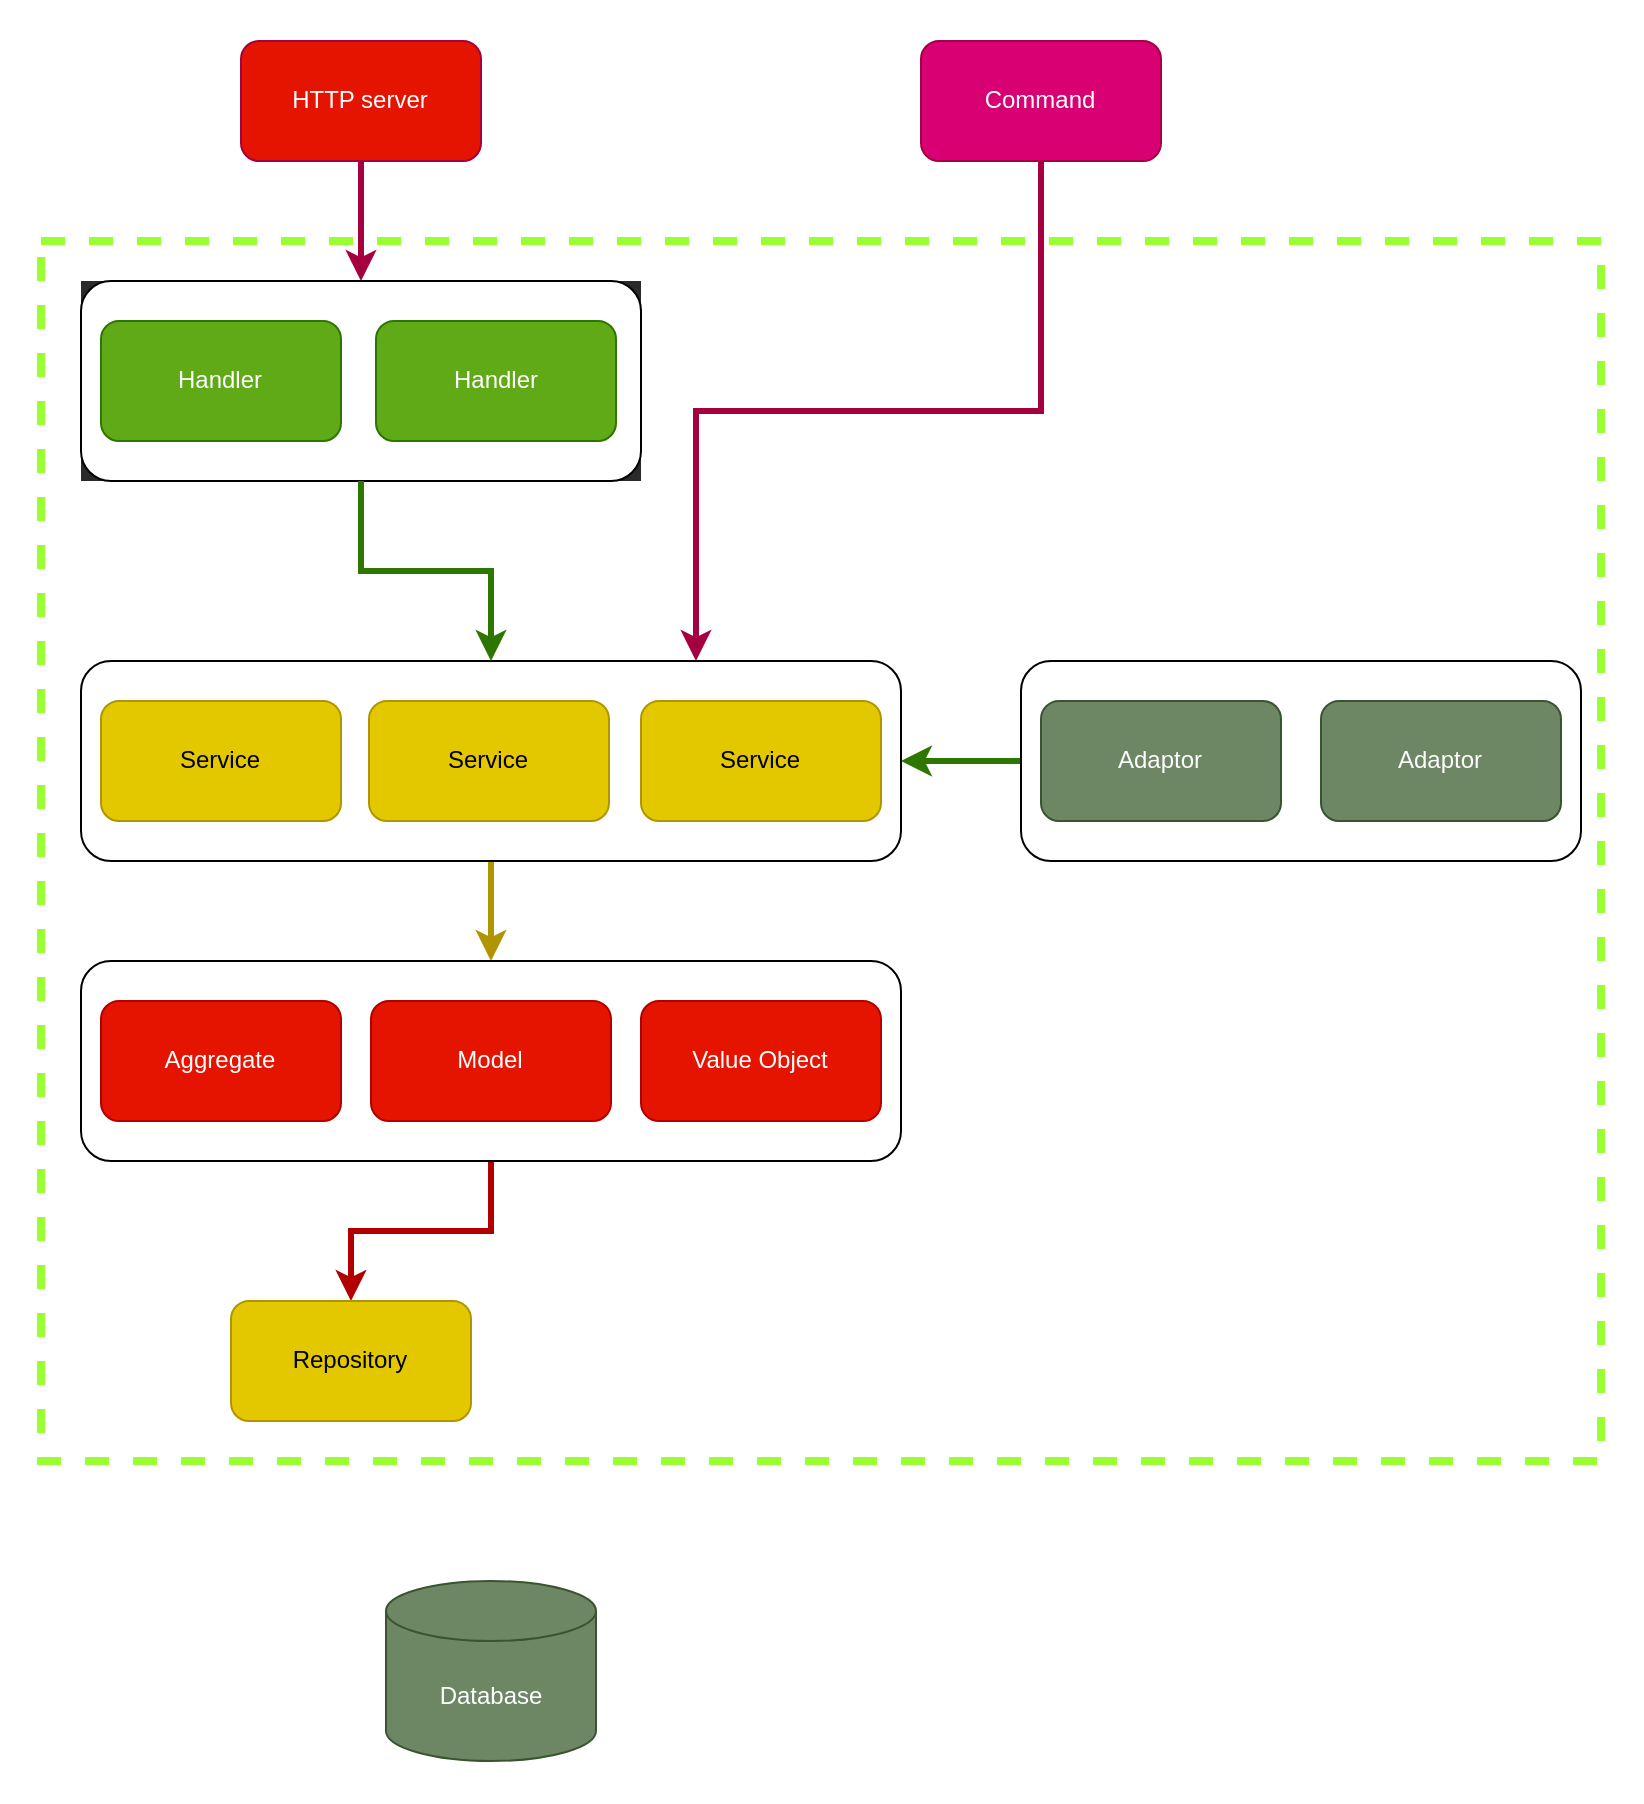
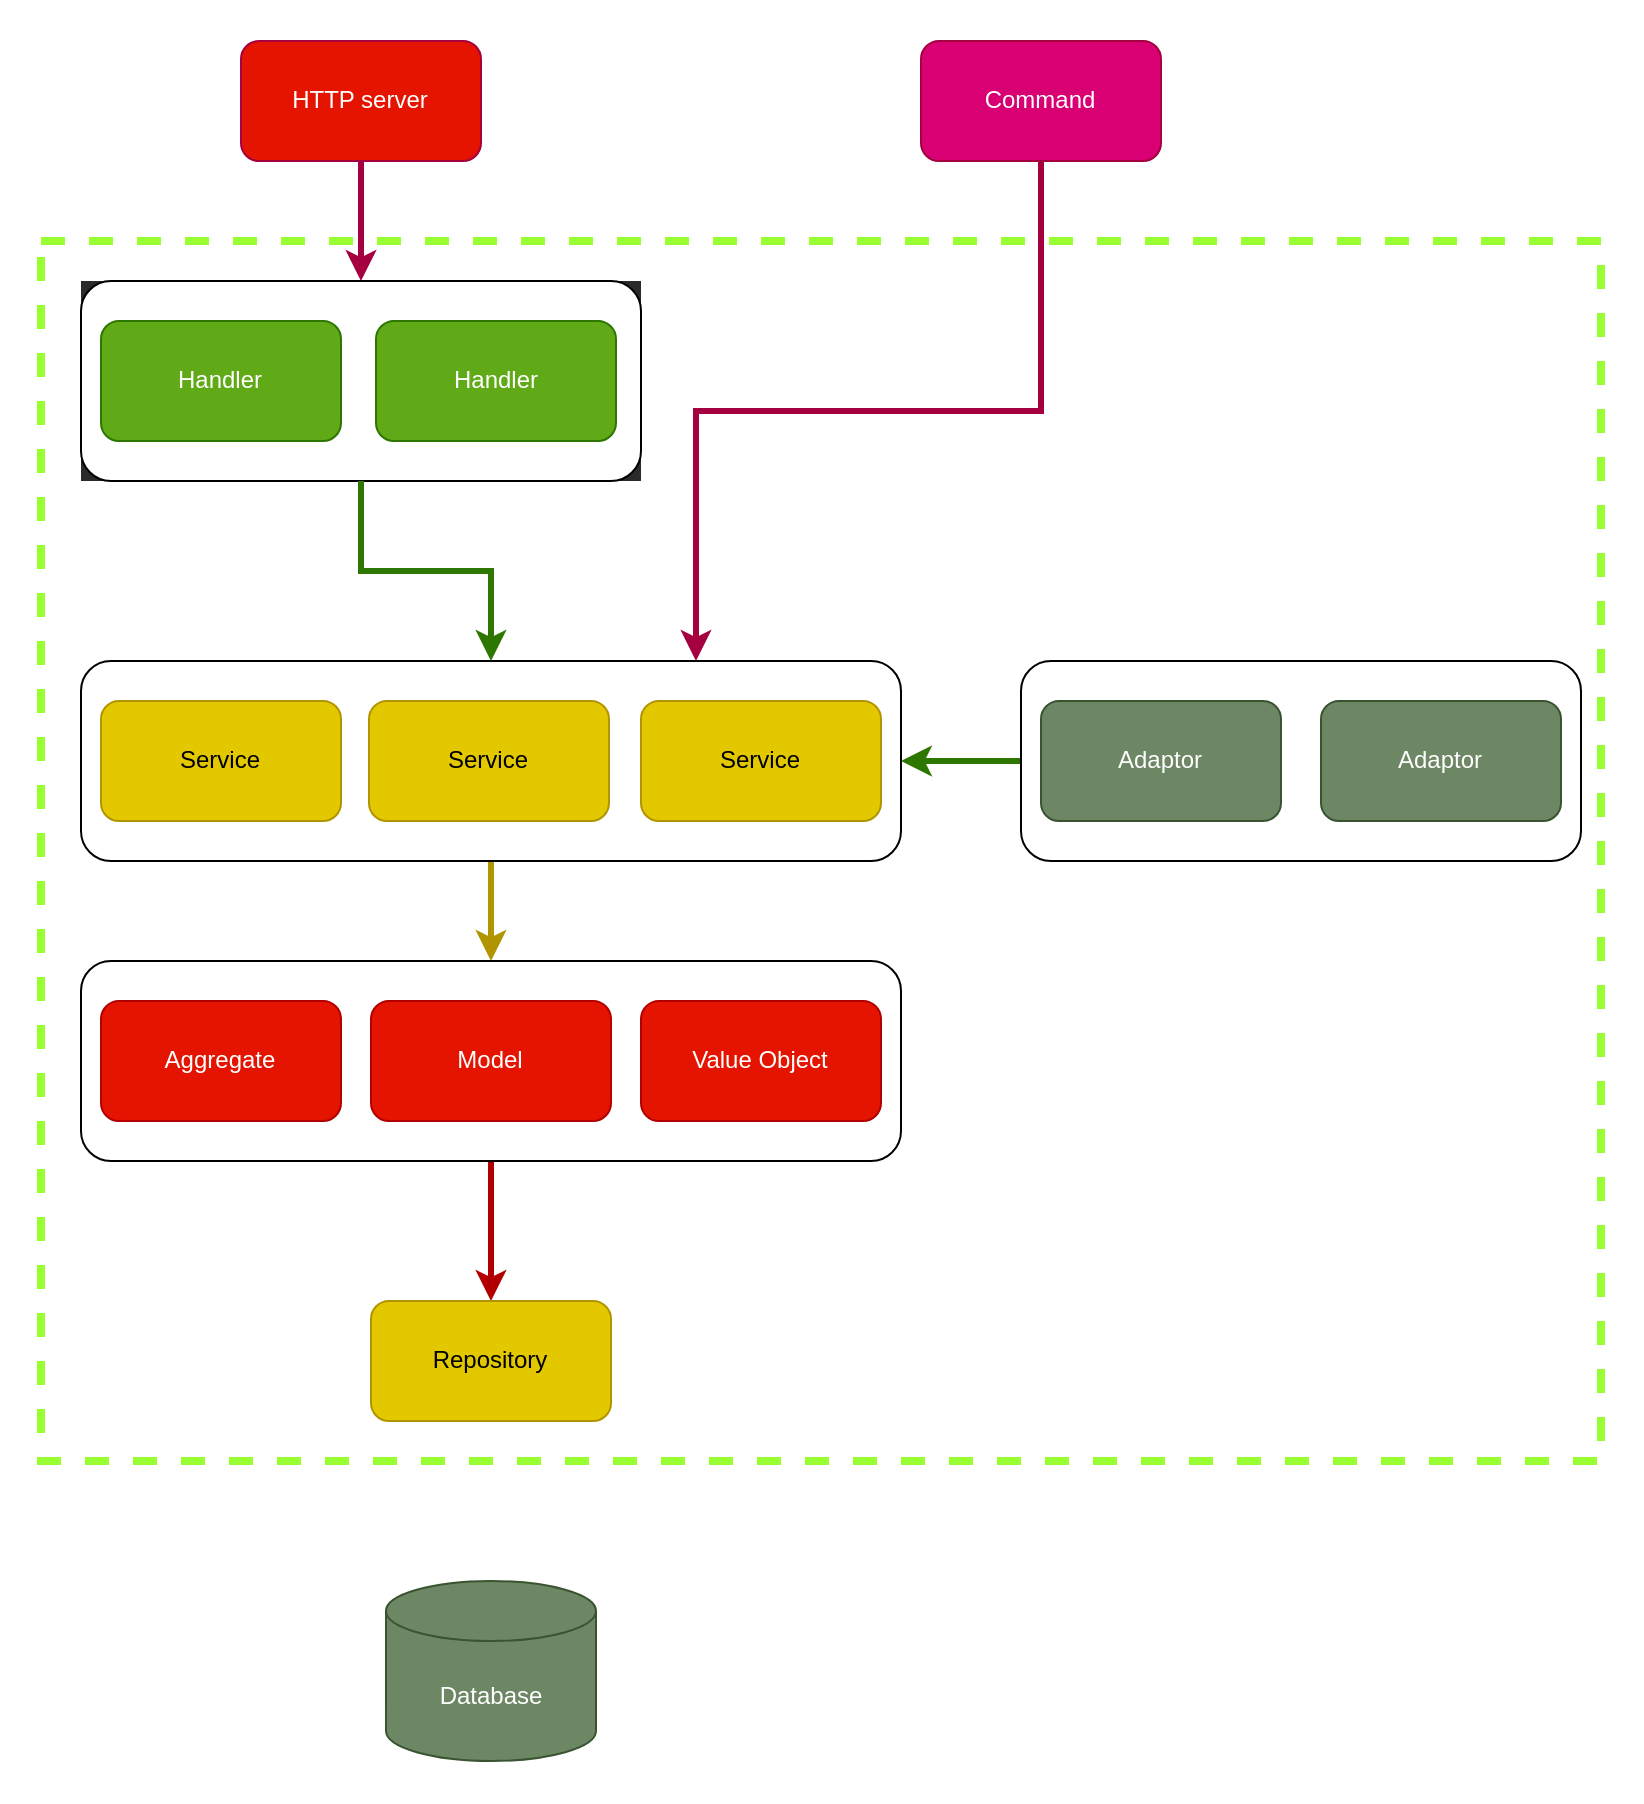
(351, 1361) -> (491, 1361)
